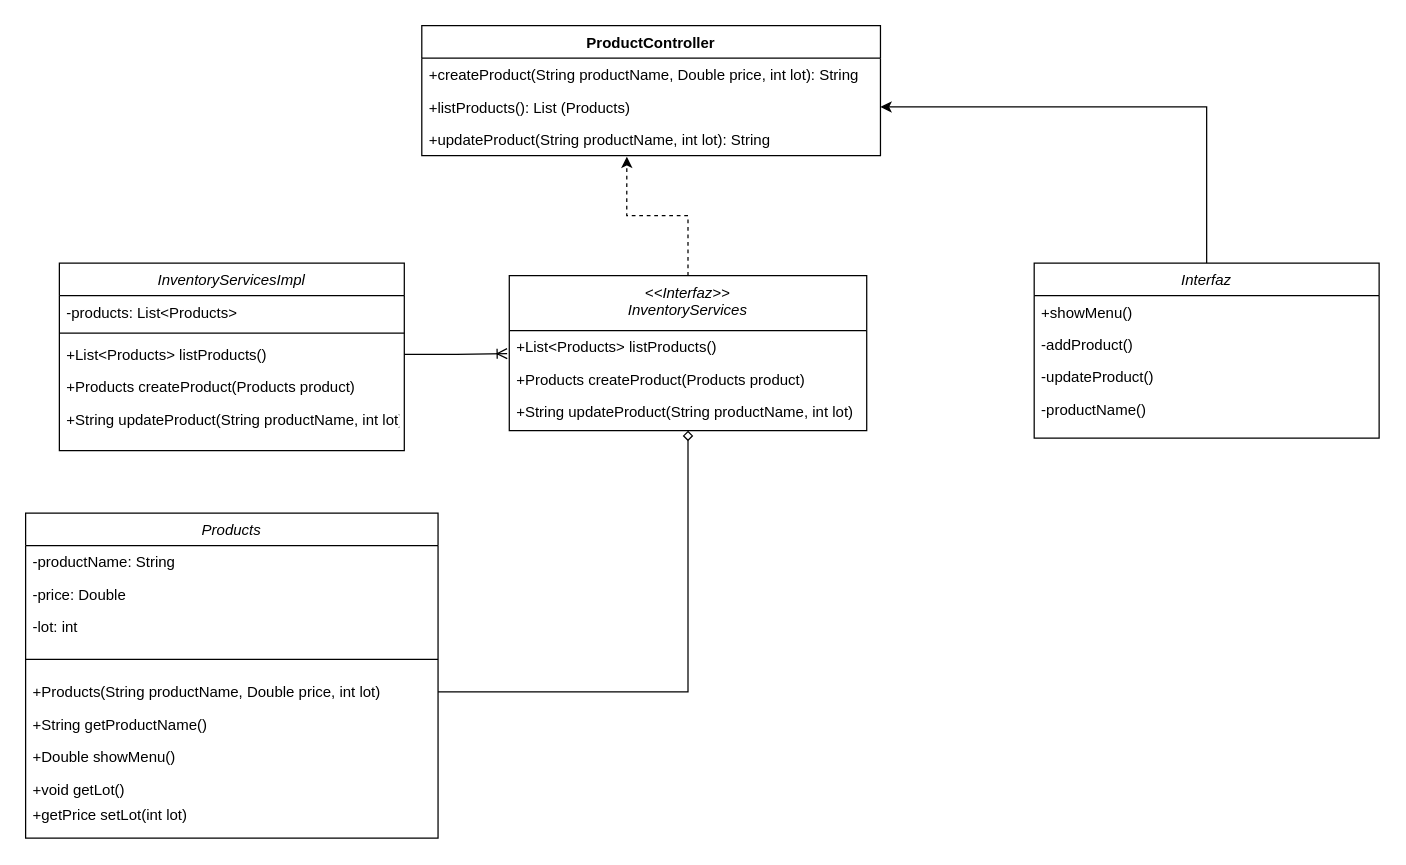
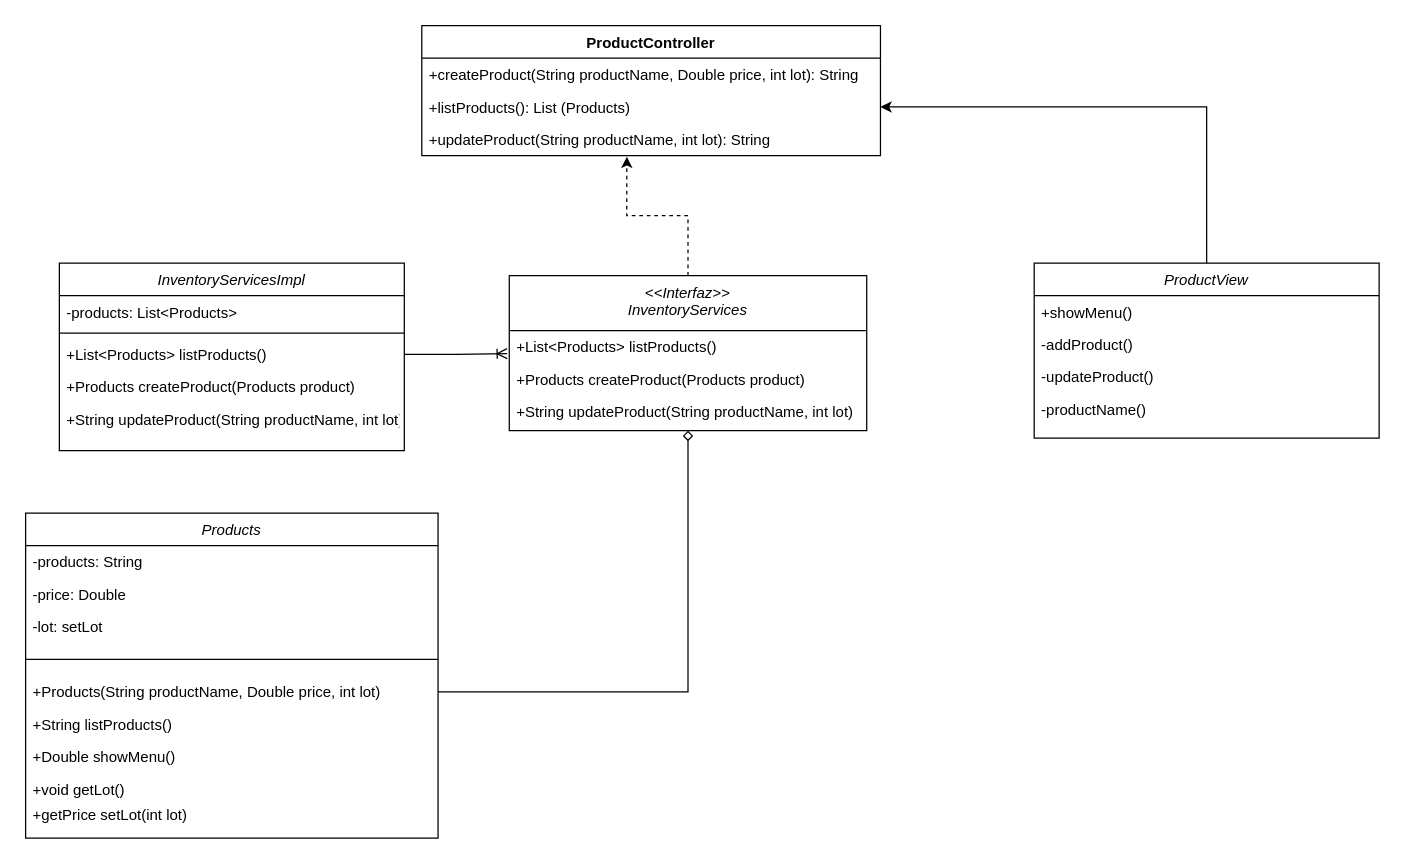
(1206, 280) -> (1206, 280)
(111, 563) -> (98, 563)
(63, 628) -> (77, 628)
(129, 725) -> (117, 725)
